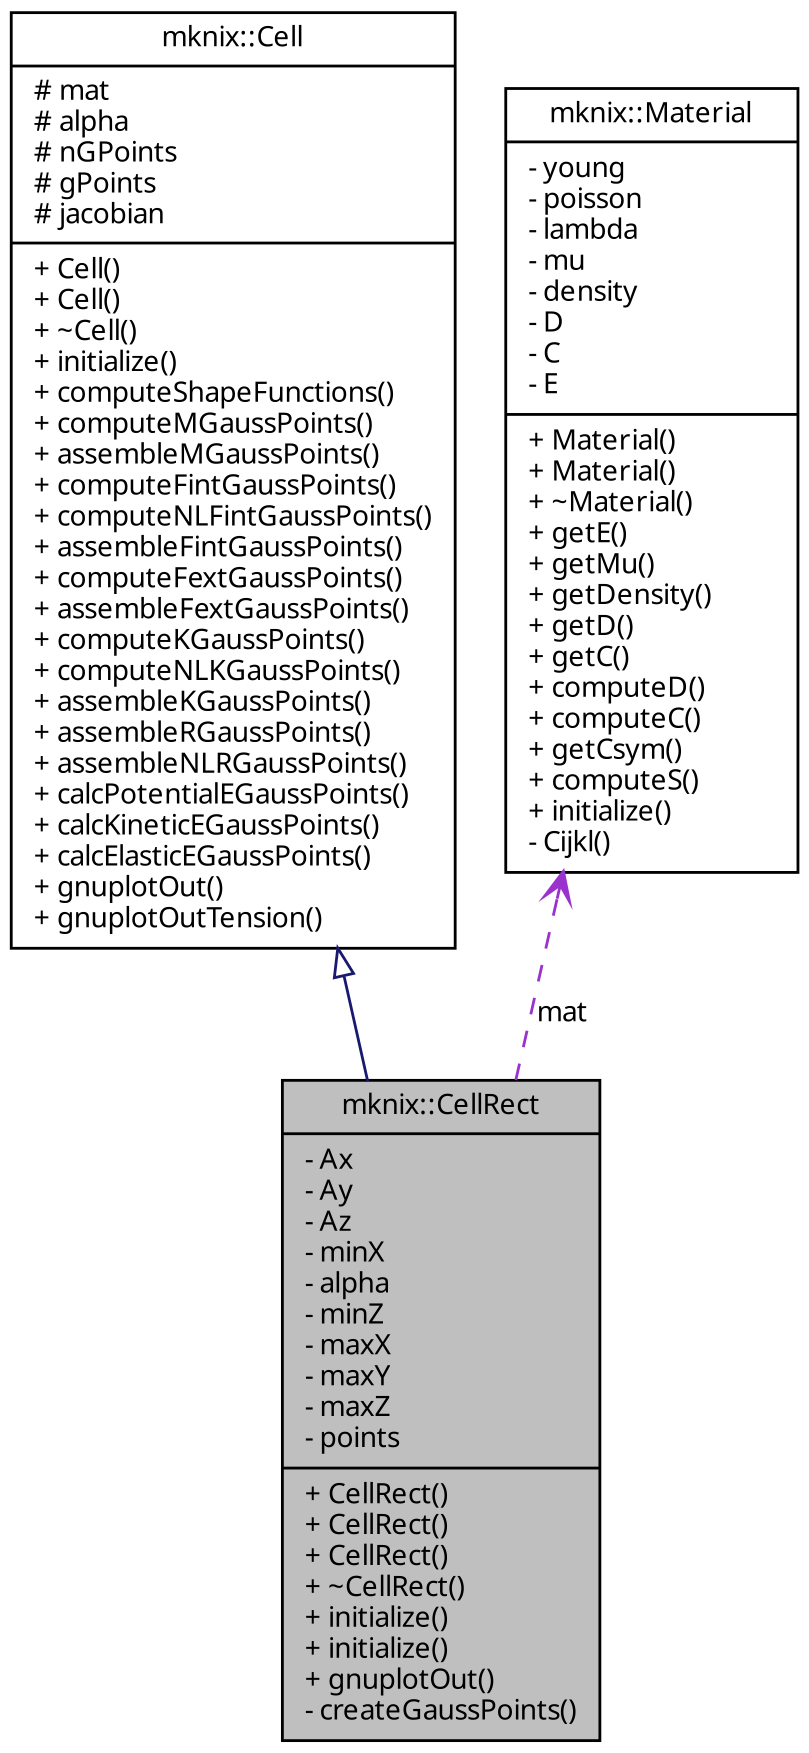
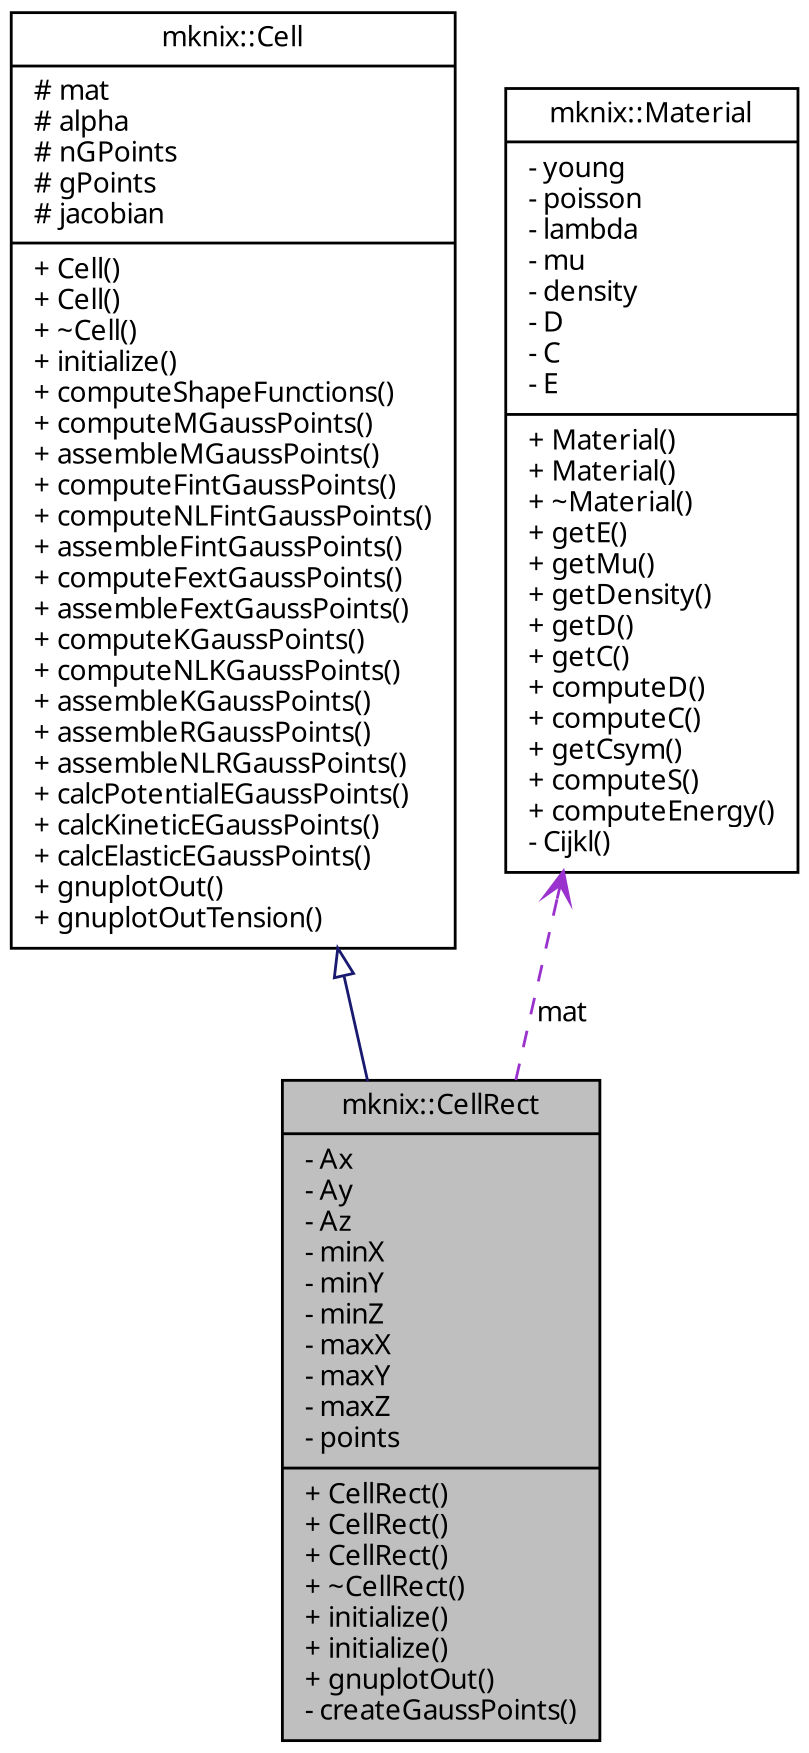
(601, 812) -> (652, 812)
(348, 1284) -> (346, 1284)
